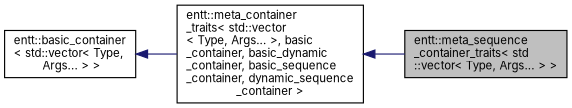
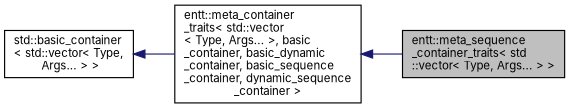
(70, 54) -> (69, 54)
